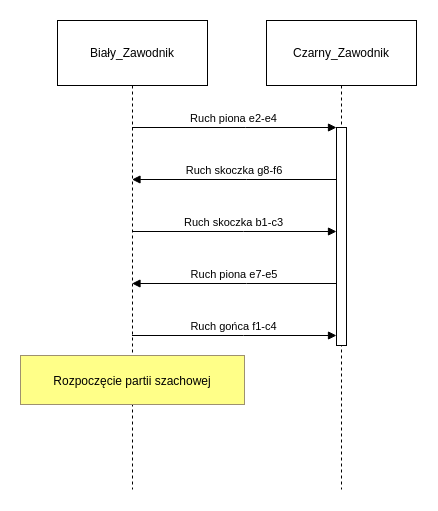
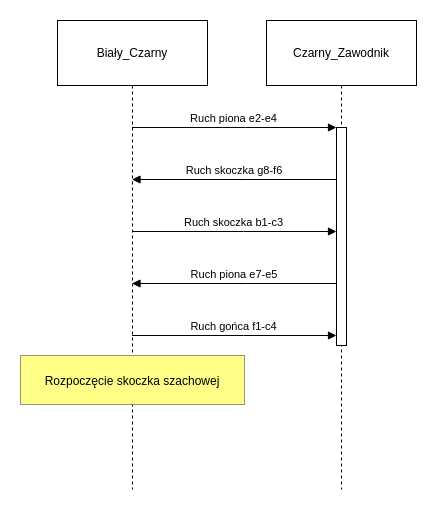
(133, 54) -> (133, 54)
(132, 381) -> (132, 381)
